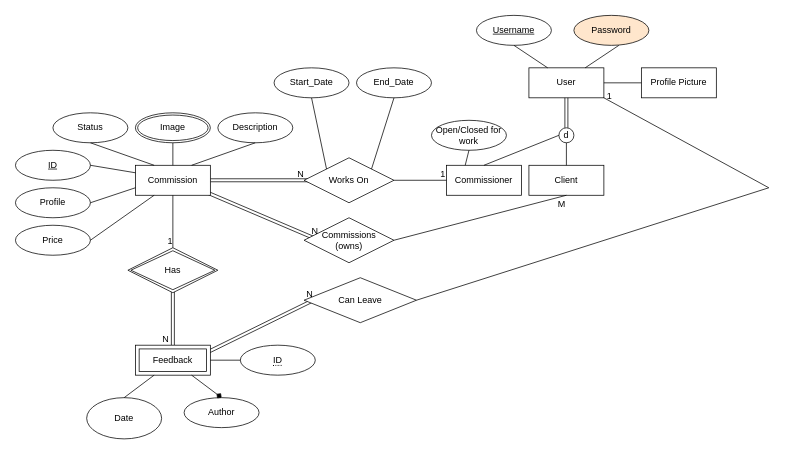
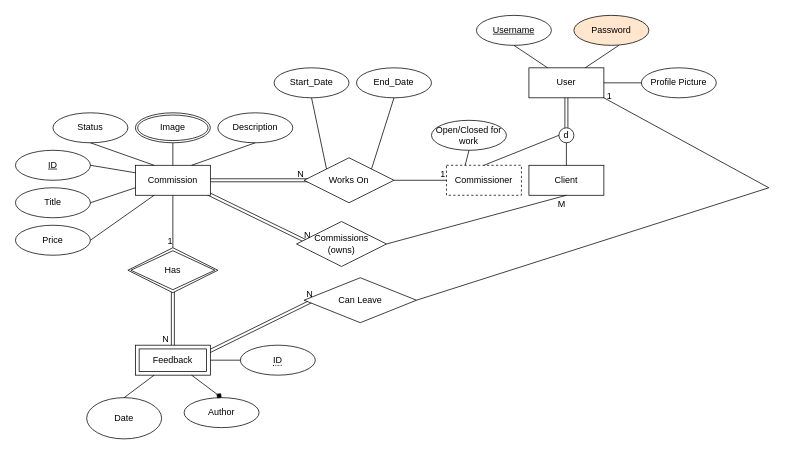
(679, 83) -> (679, 83)
(484, 180) -> (484, 180)
(53, 203) -> (53, 203)
(349, 240) -> (342, 244)
